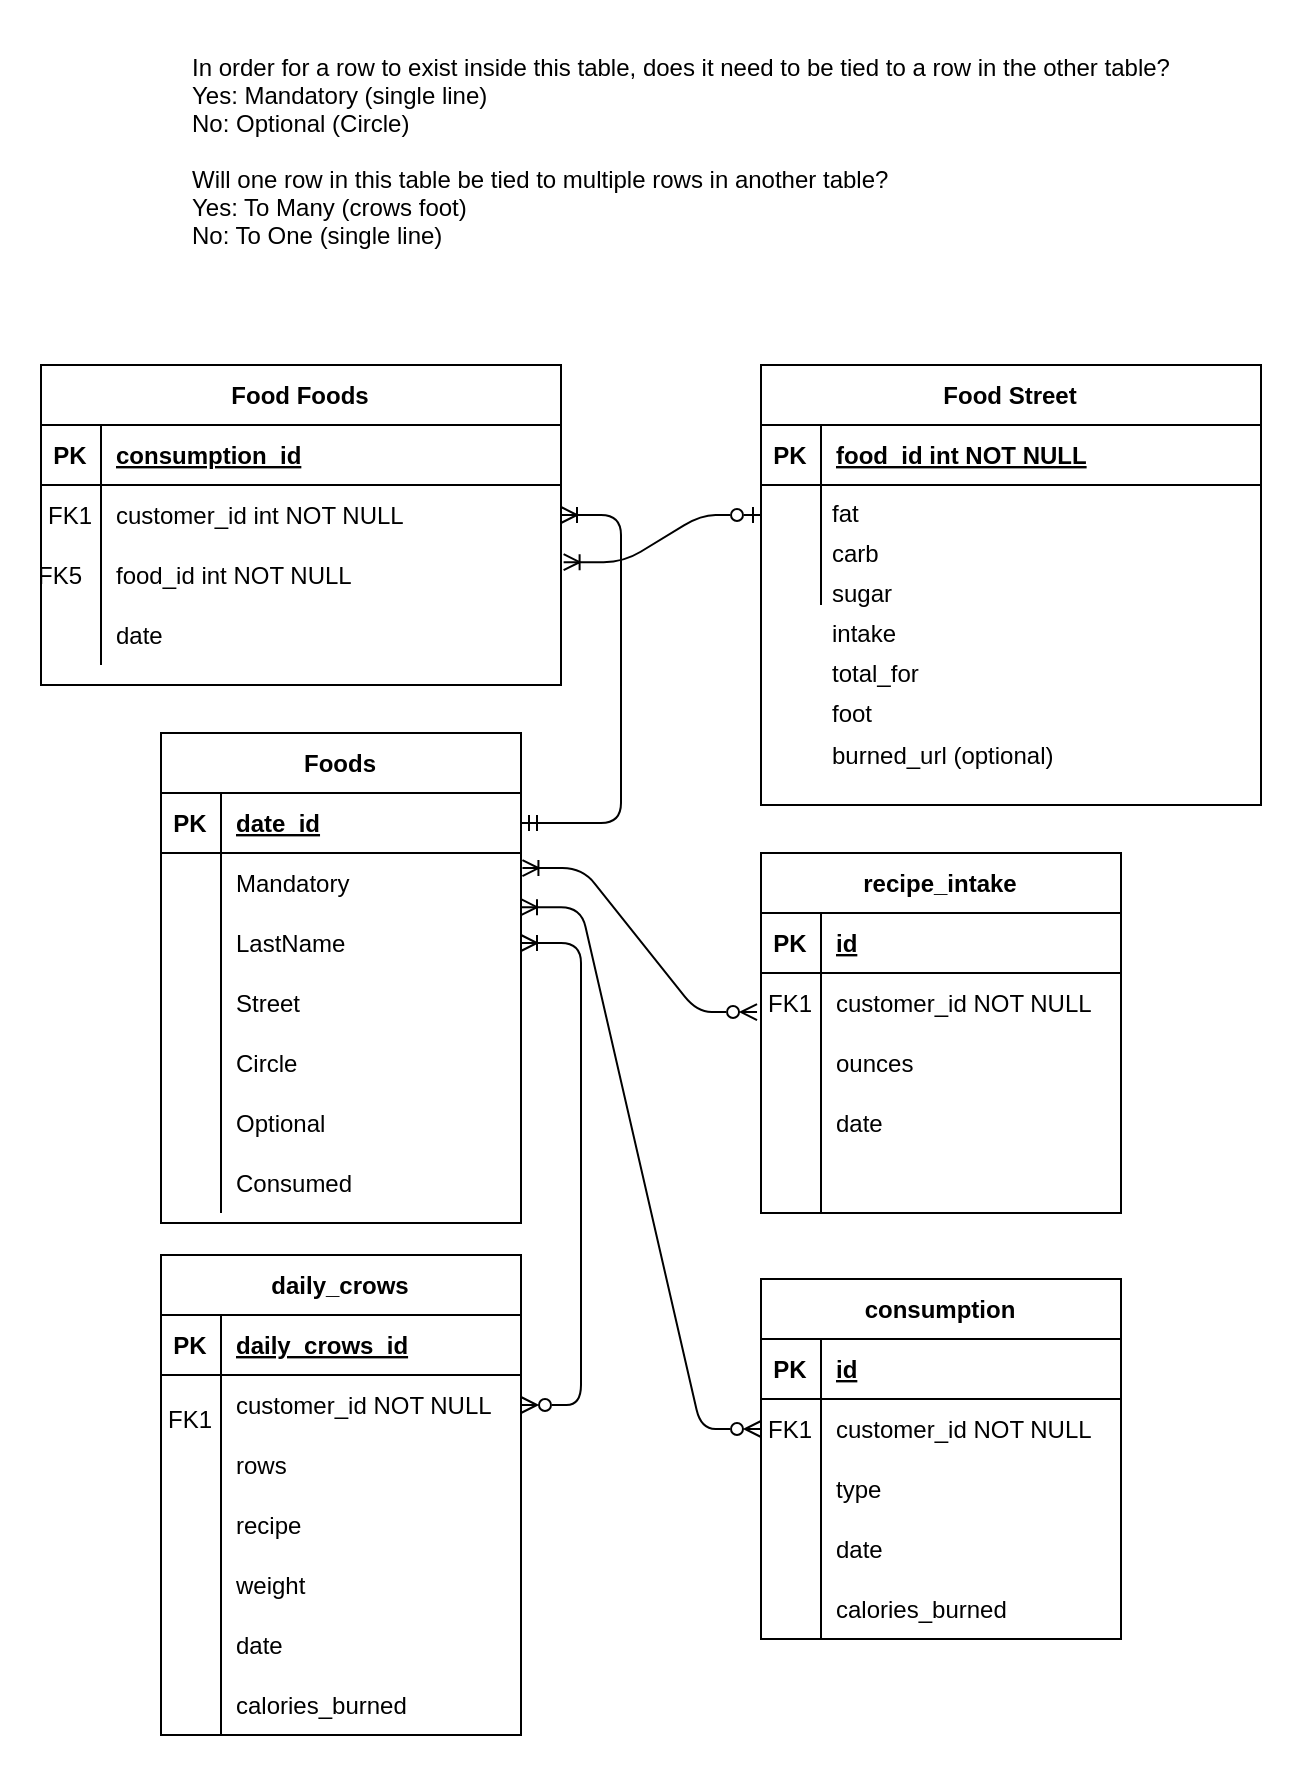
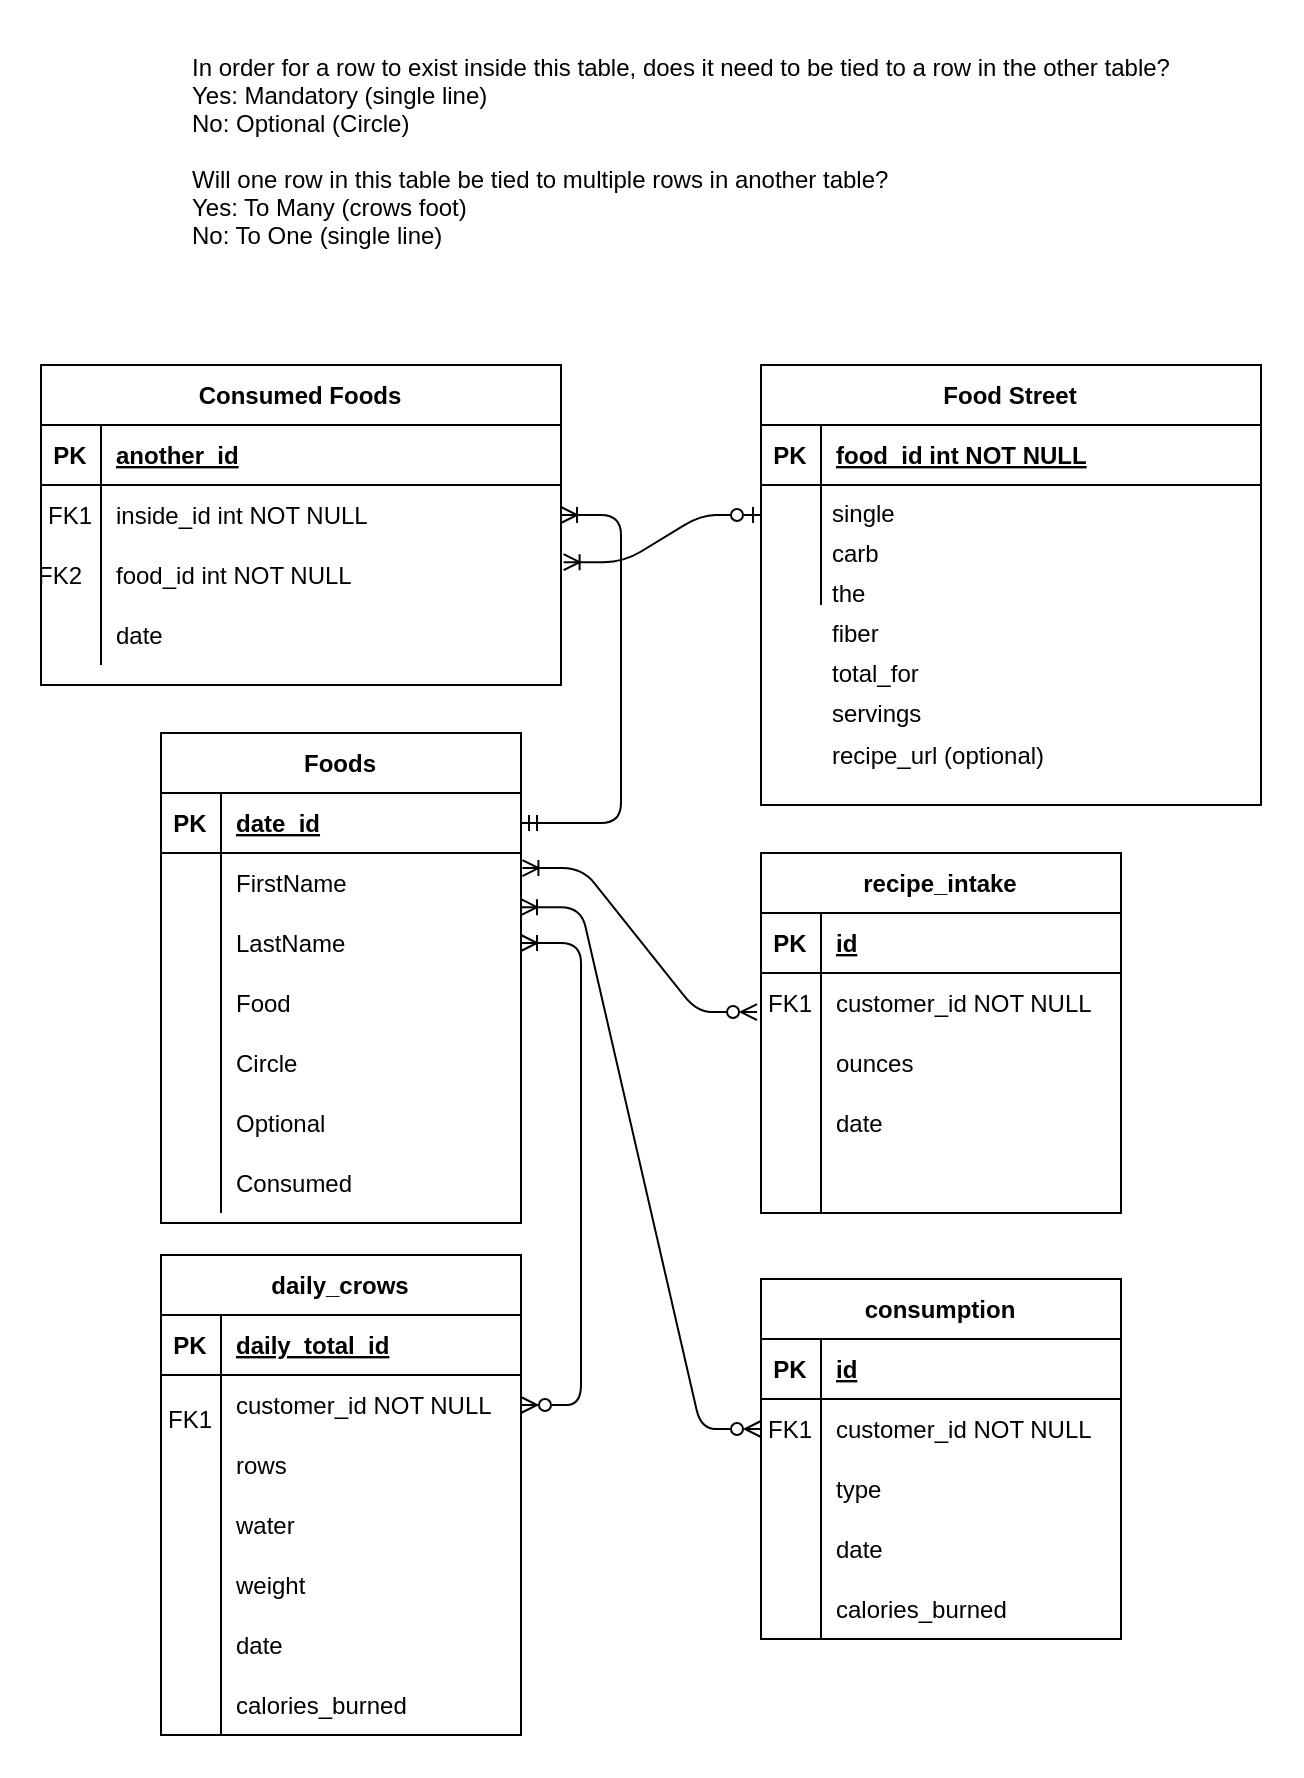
(300, 396) -> (300, 396)
(204, 456) -> (180, 456)
(852, 514) -> (866, 514)
(262, 516) -> (242, 516)
(70, 576) -> (70, 576)
(866, 594) -> (852, 594)
(869, 634) -> (862, 634)
(859, 714) -> (883, 714)
(961, 756) -> (958, 756)
(296, 884) -> (293, 884)
(276, 1004) -> (263, 1004)
(321, 1346) -> (318, 1346)
(273, 1526) -> (270, 1526)
